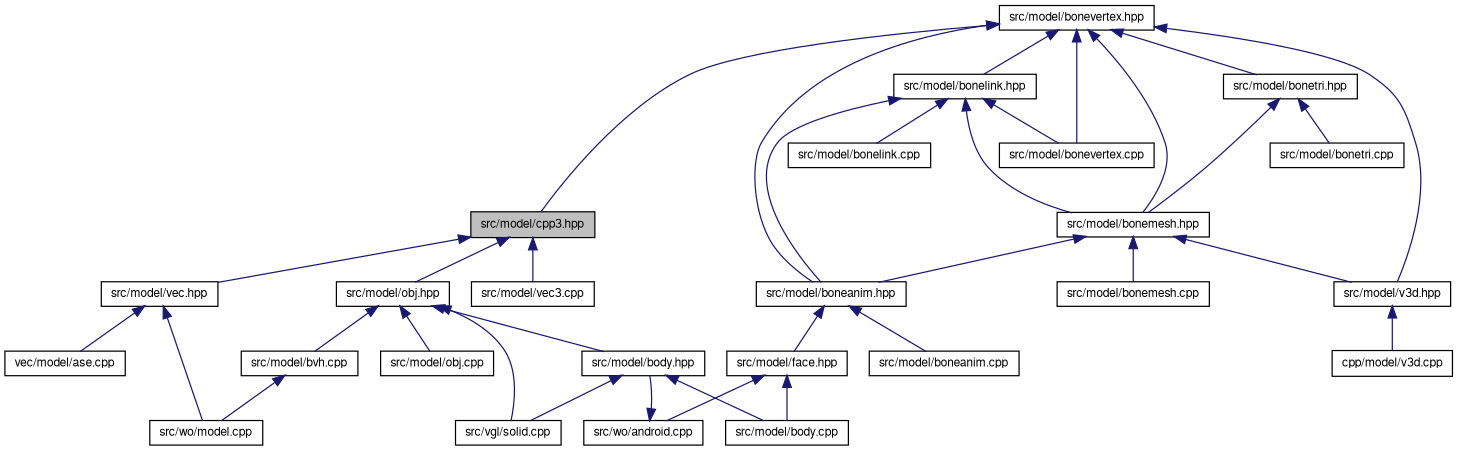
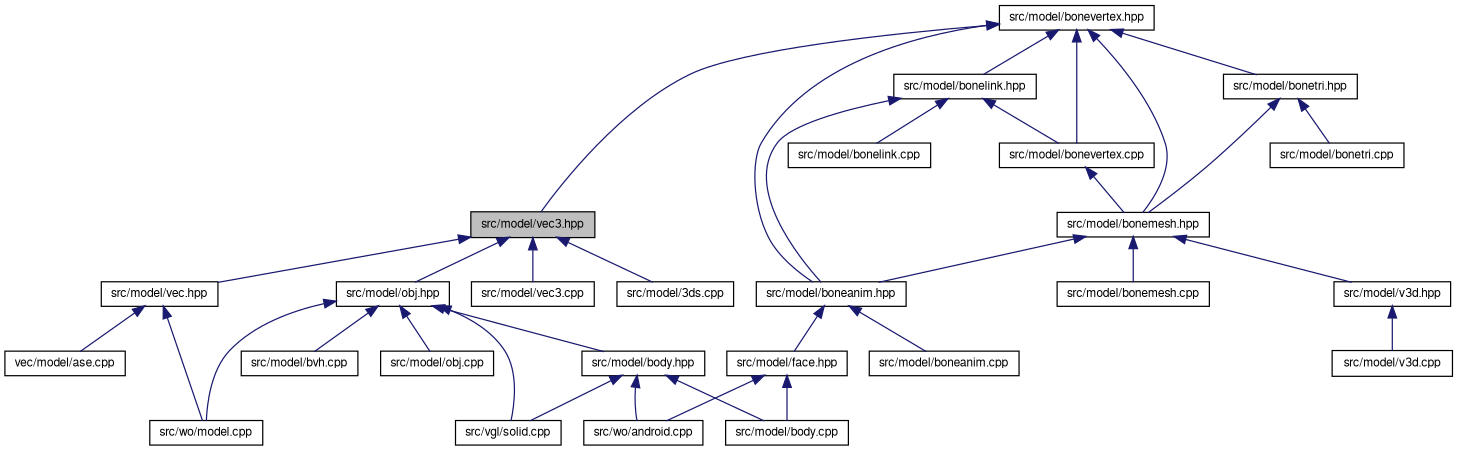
(1377, 80) -> none
(1001, 179) -> (1109, 195)
(533, 225) -> (533, 225)
none -> (675, 294)
(1392, 363) -> (1392, 363)
(652, 392) -> (635, 404)
(248, 402) -> (241, 340)
